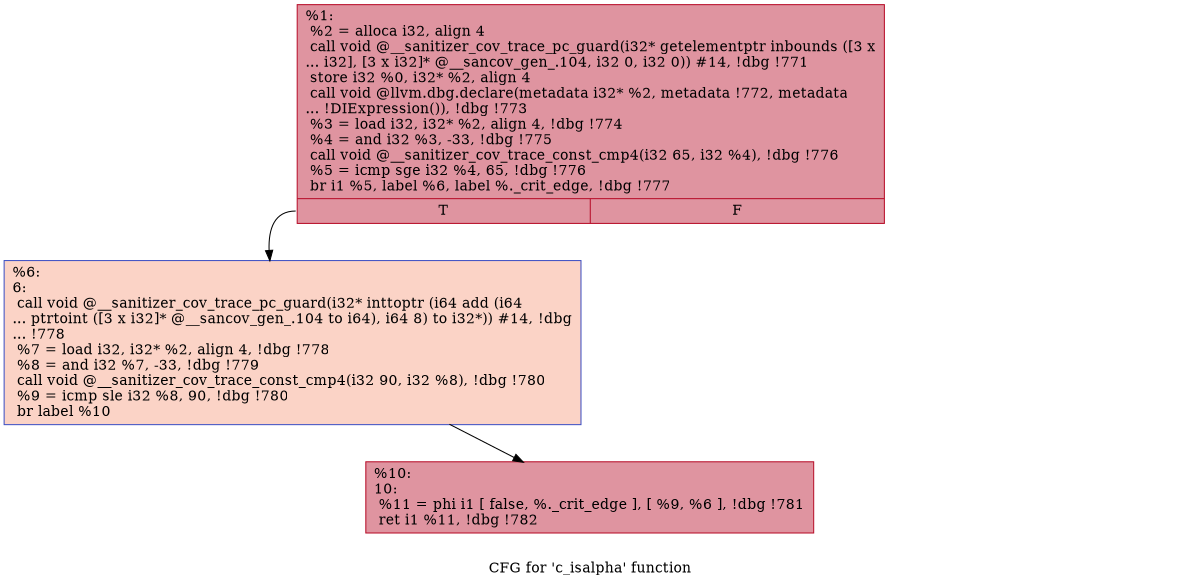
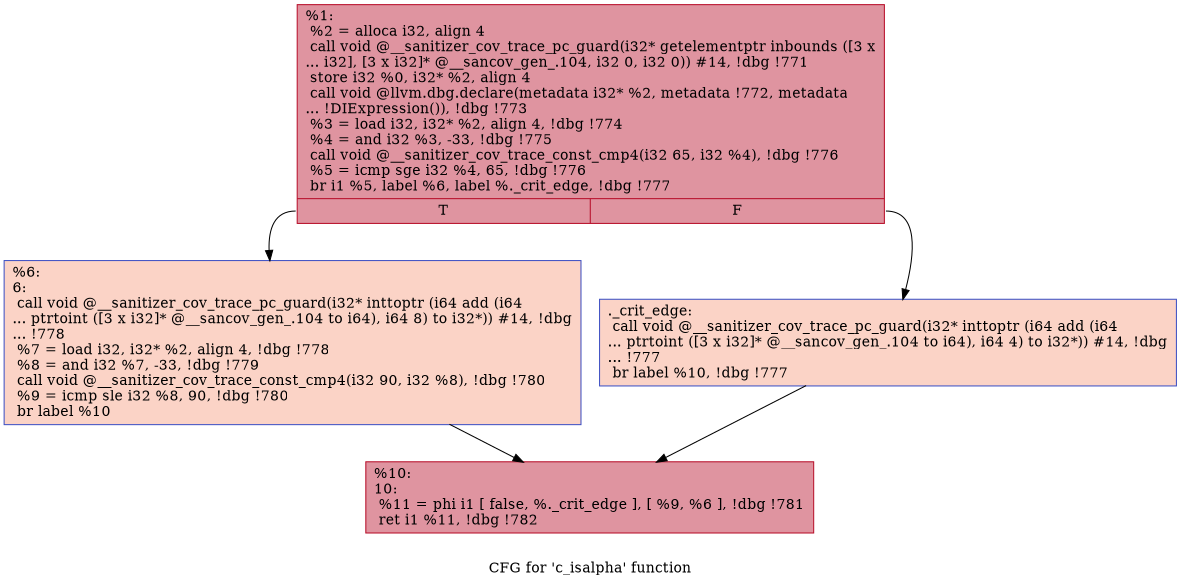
none -> (888, 343)
